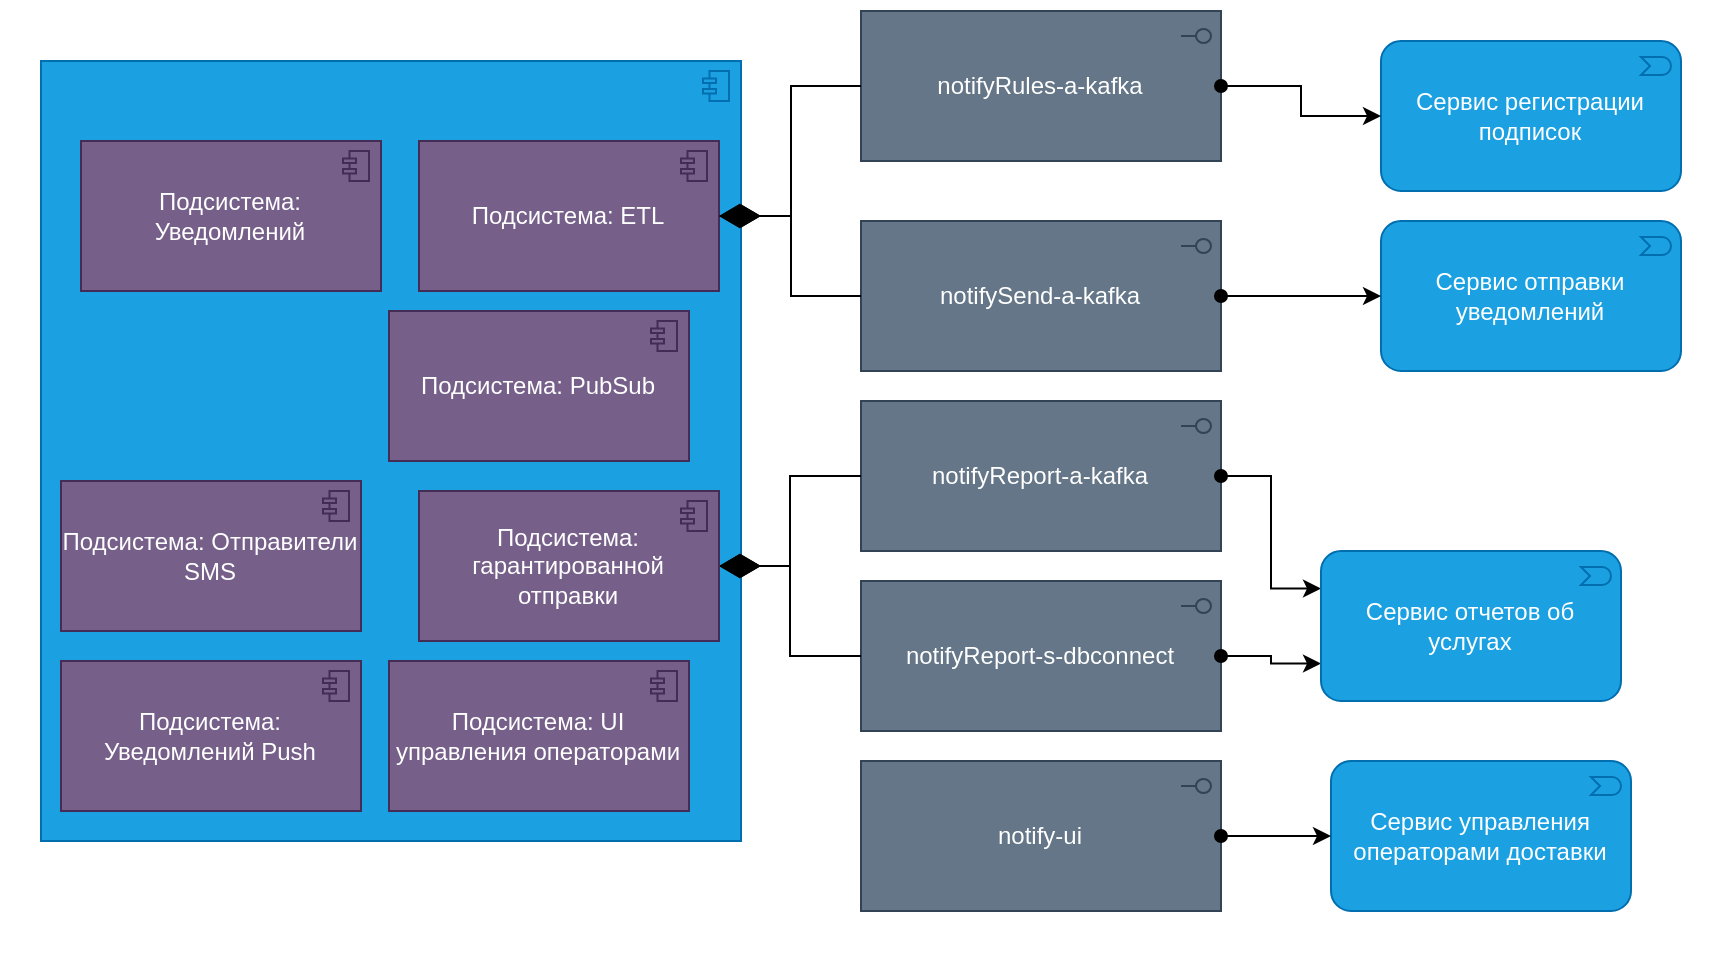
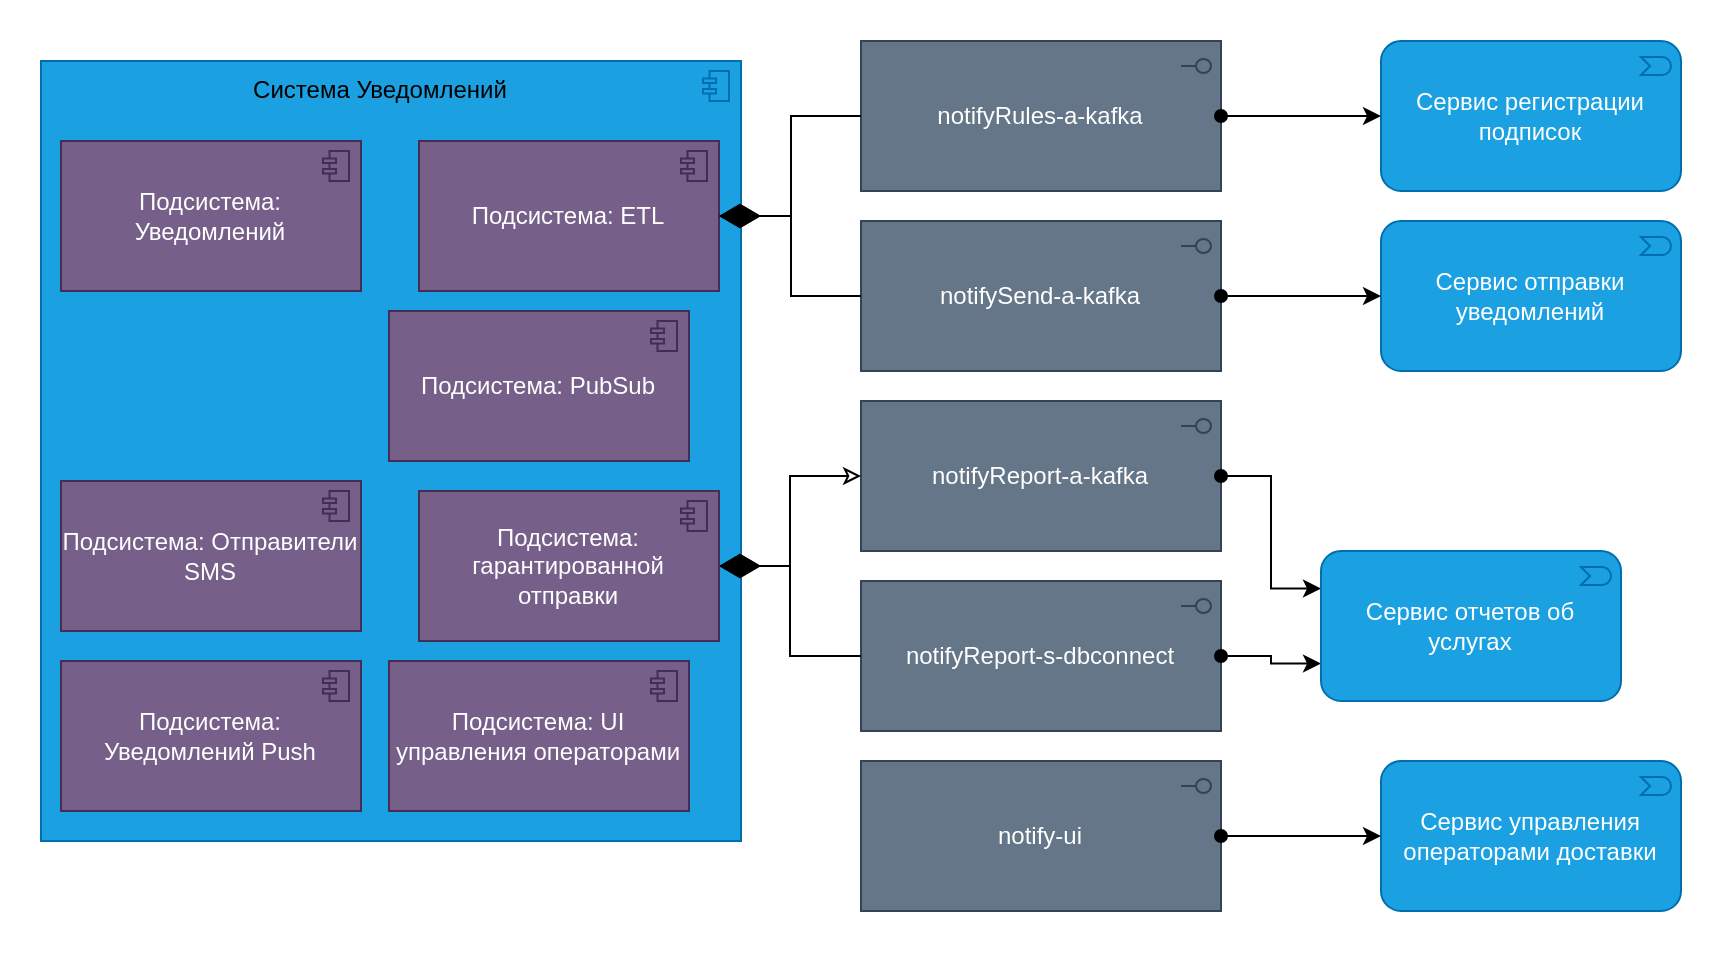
(1041, 86) -> (1041, 116)
none -> (381, 91)
(231, 216) -> (211, 216)
(851, 476) -> (846, 476)
(1481, 836) -> (1531, 836)
